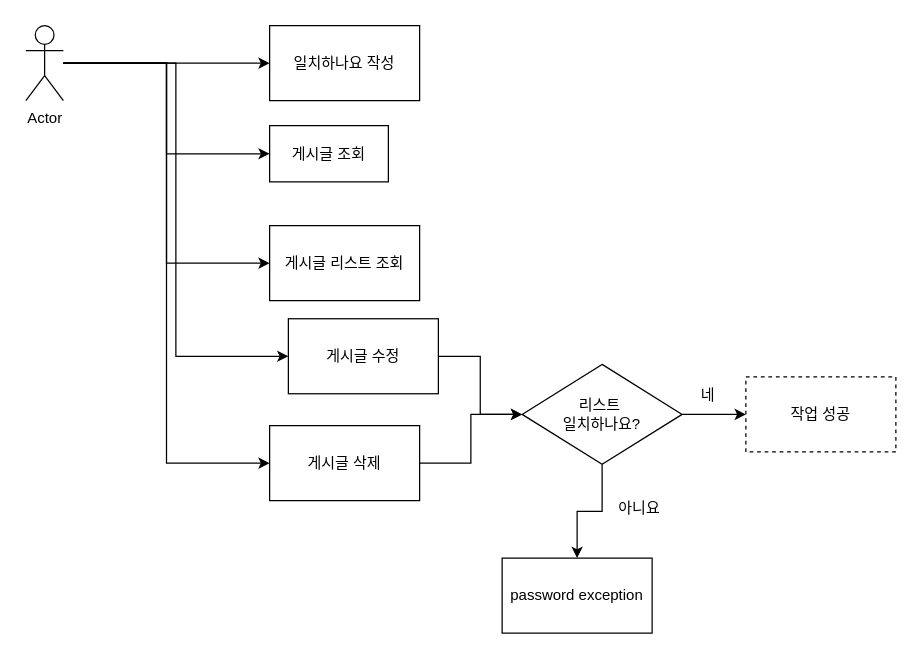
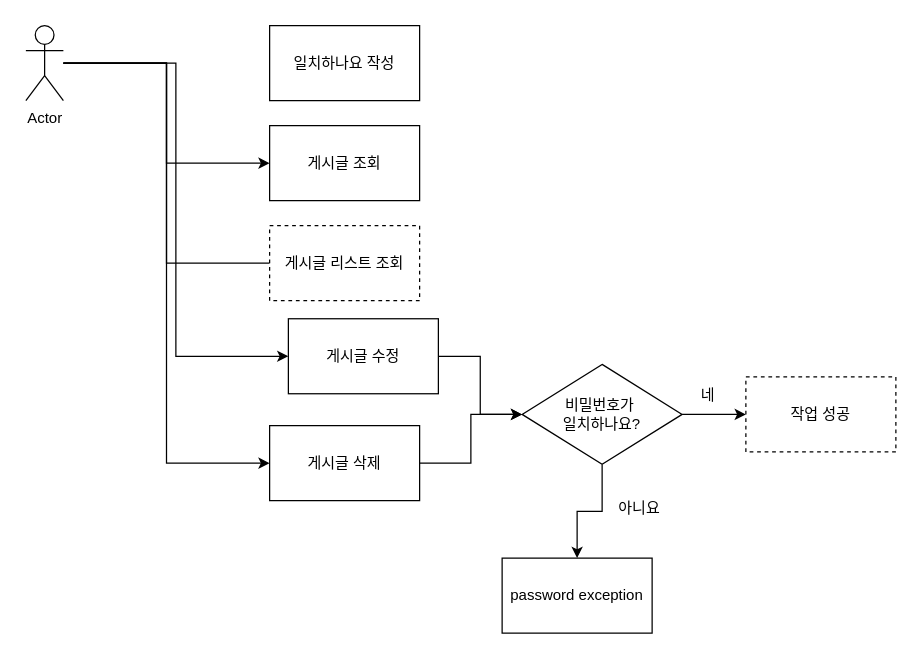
(219, 63) -> none
(329, 154) -> (344, 163)
(259, 263) -> (263, 263)
(344, 263) -> (344, 263)
(602, 414) -> (602, 414)
